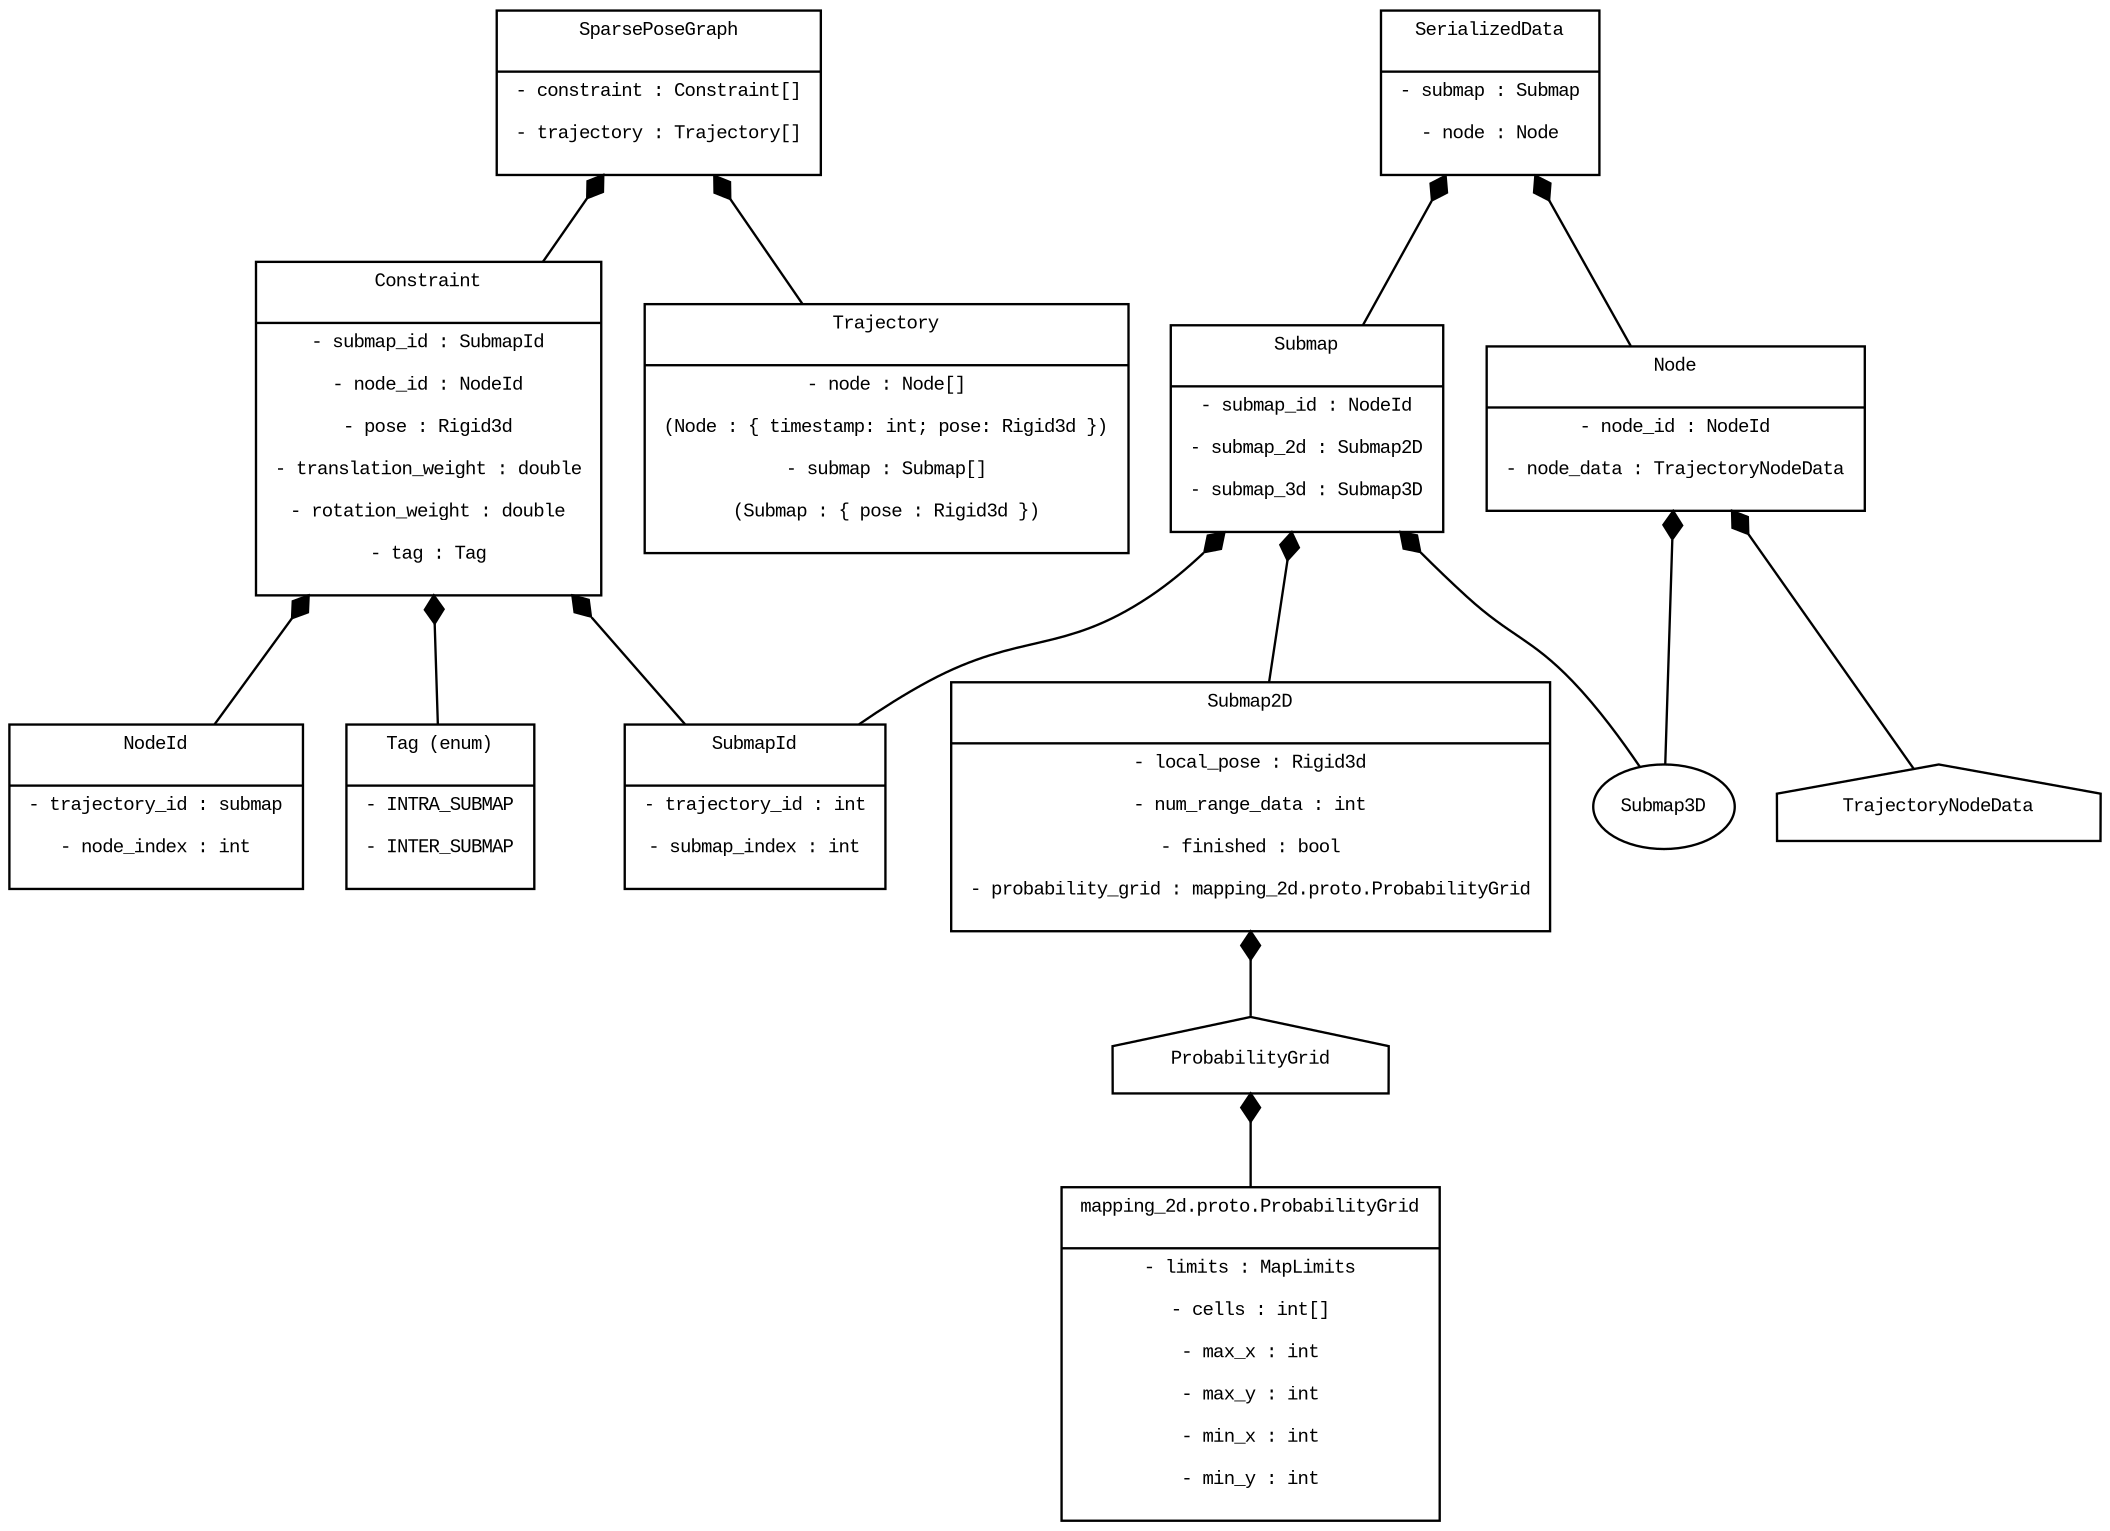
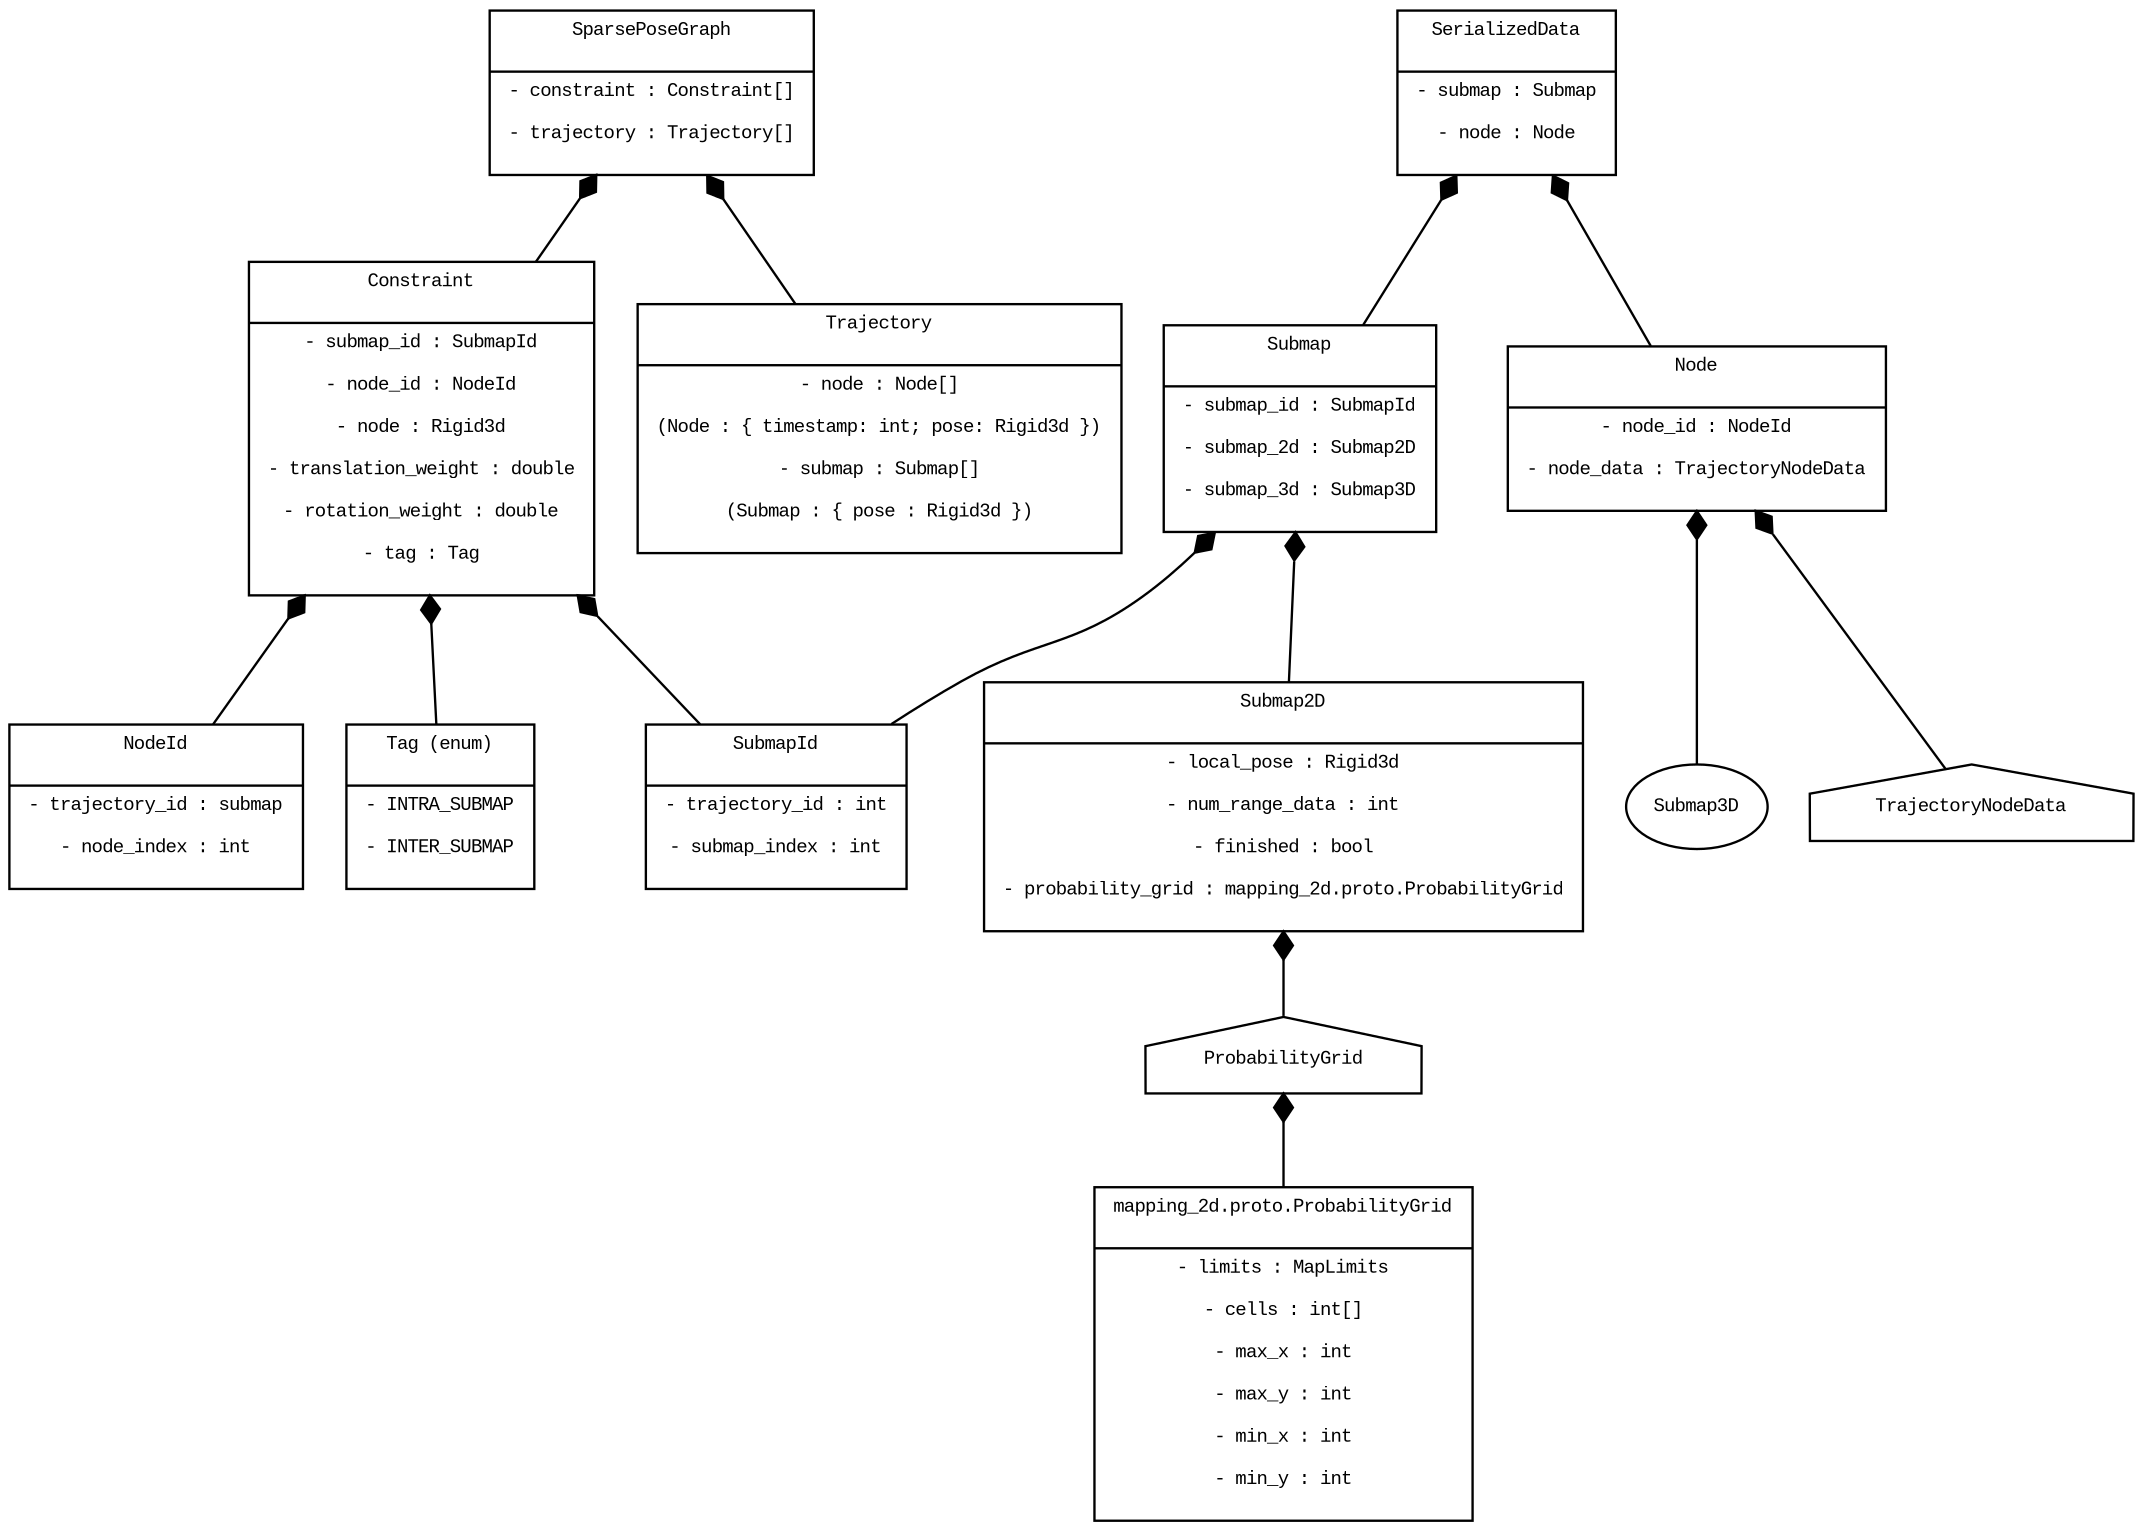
(1307, 405) -> (1300, 405)
(429, 426) -> (422, 426)
(1539, 651) -> none
